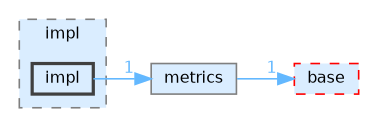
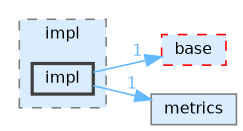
(257, 79) -> (119, 66)
